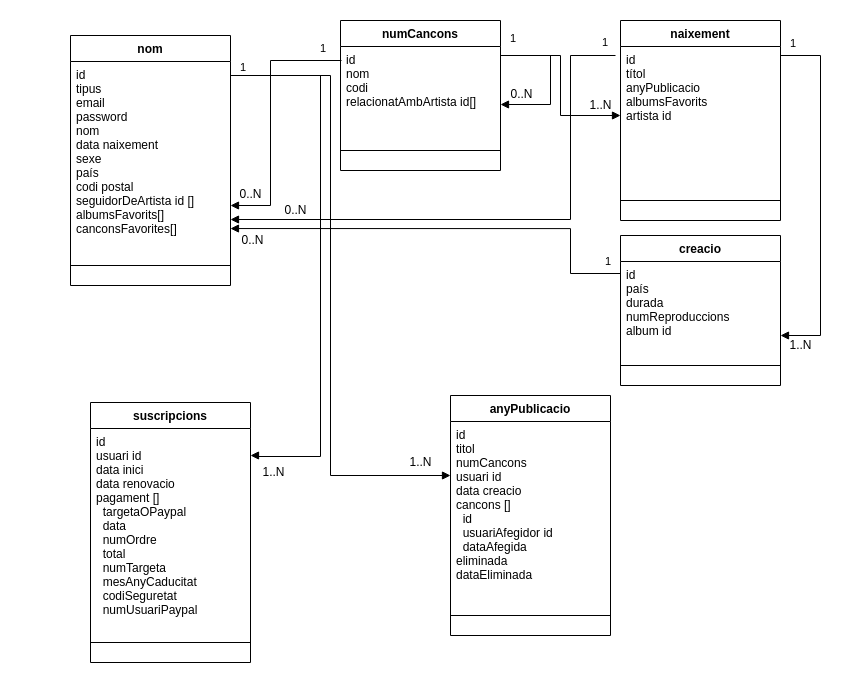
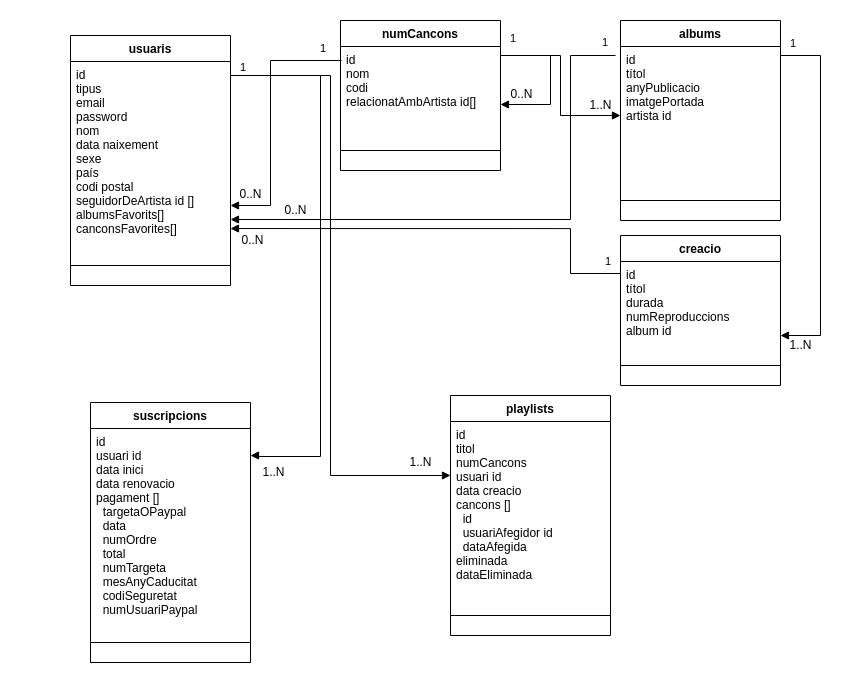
(700, 34) -> (700, 34)
(150, 49) -> (150, 49)
(631, 60) -> (631, 60)
(631, 275) -> (631, 275)
(530, 409) -> (530, 409)
